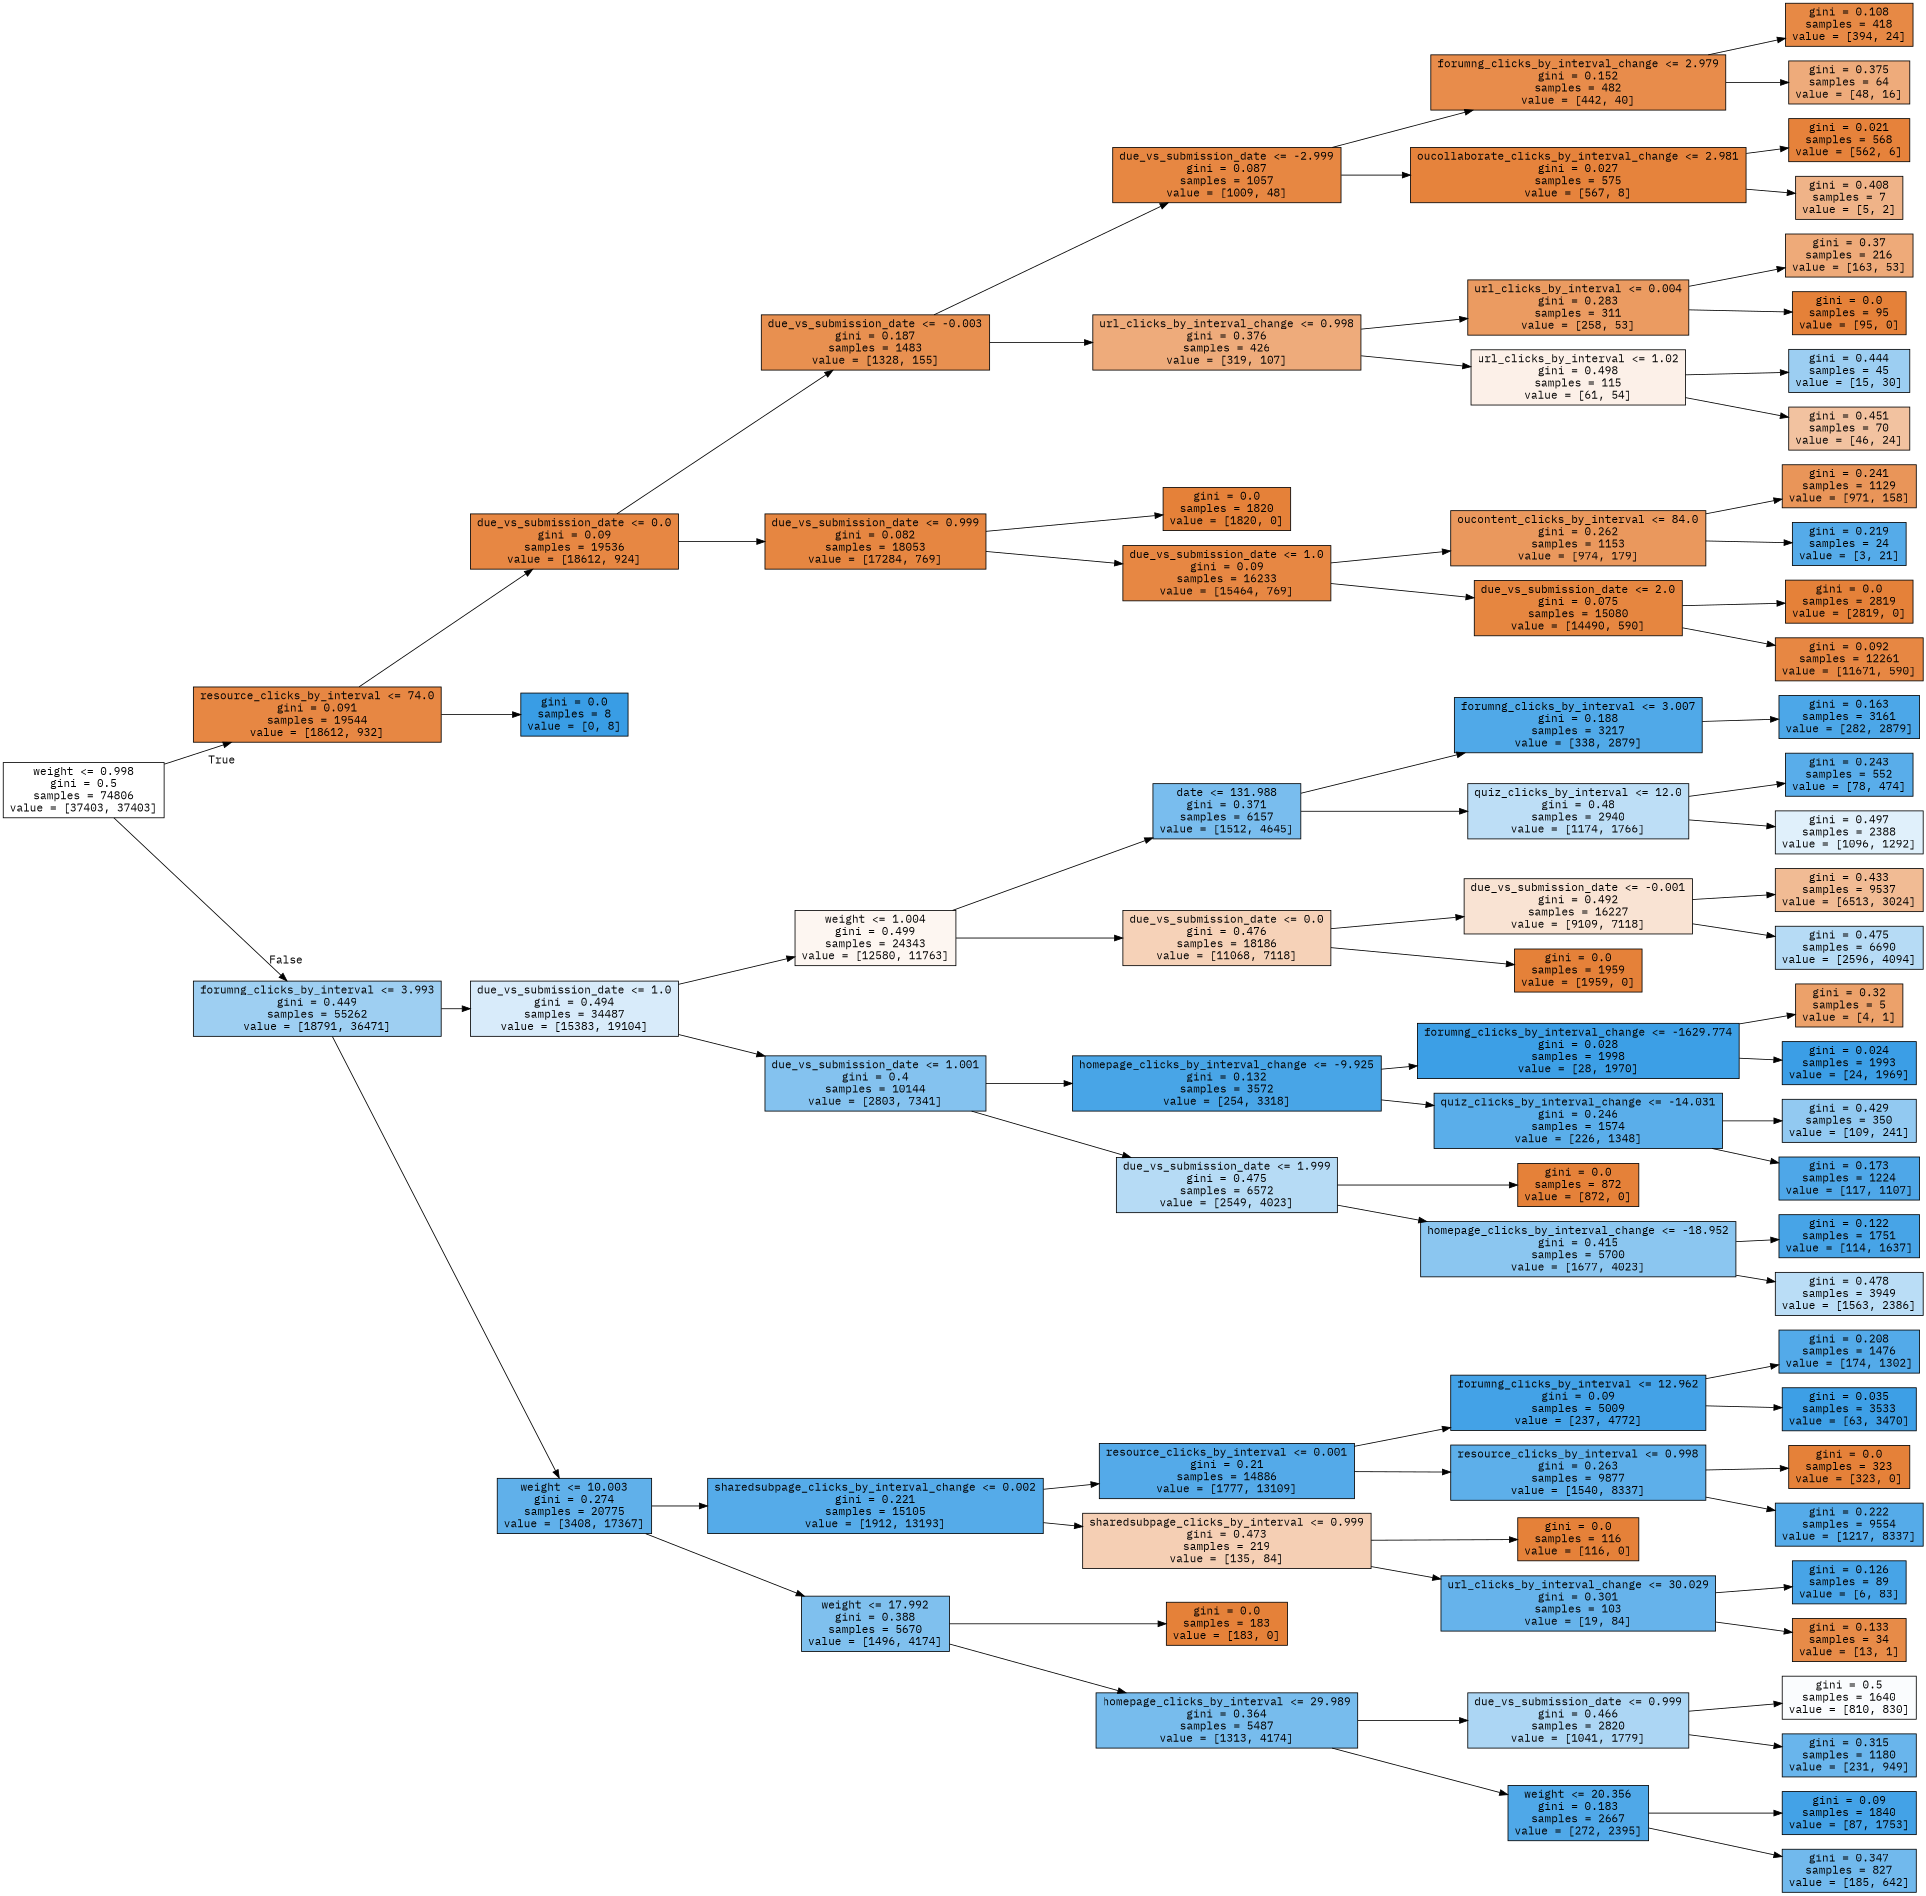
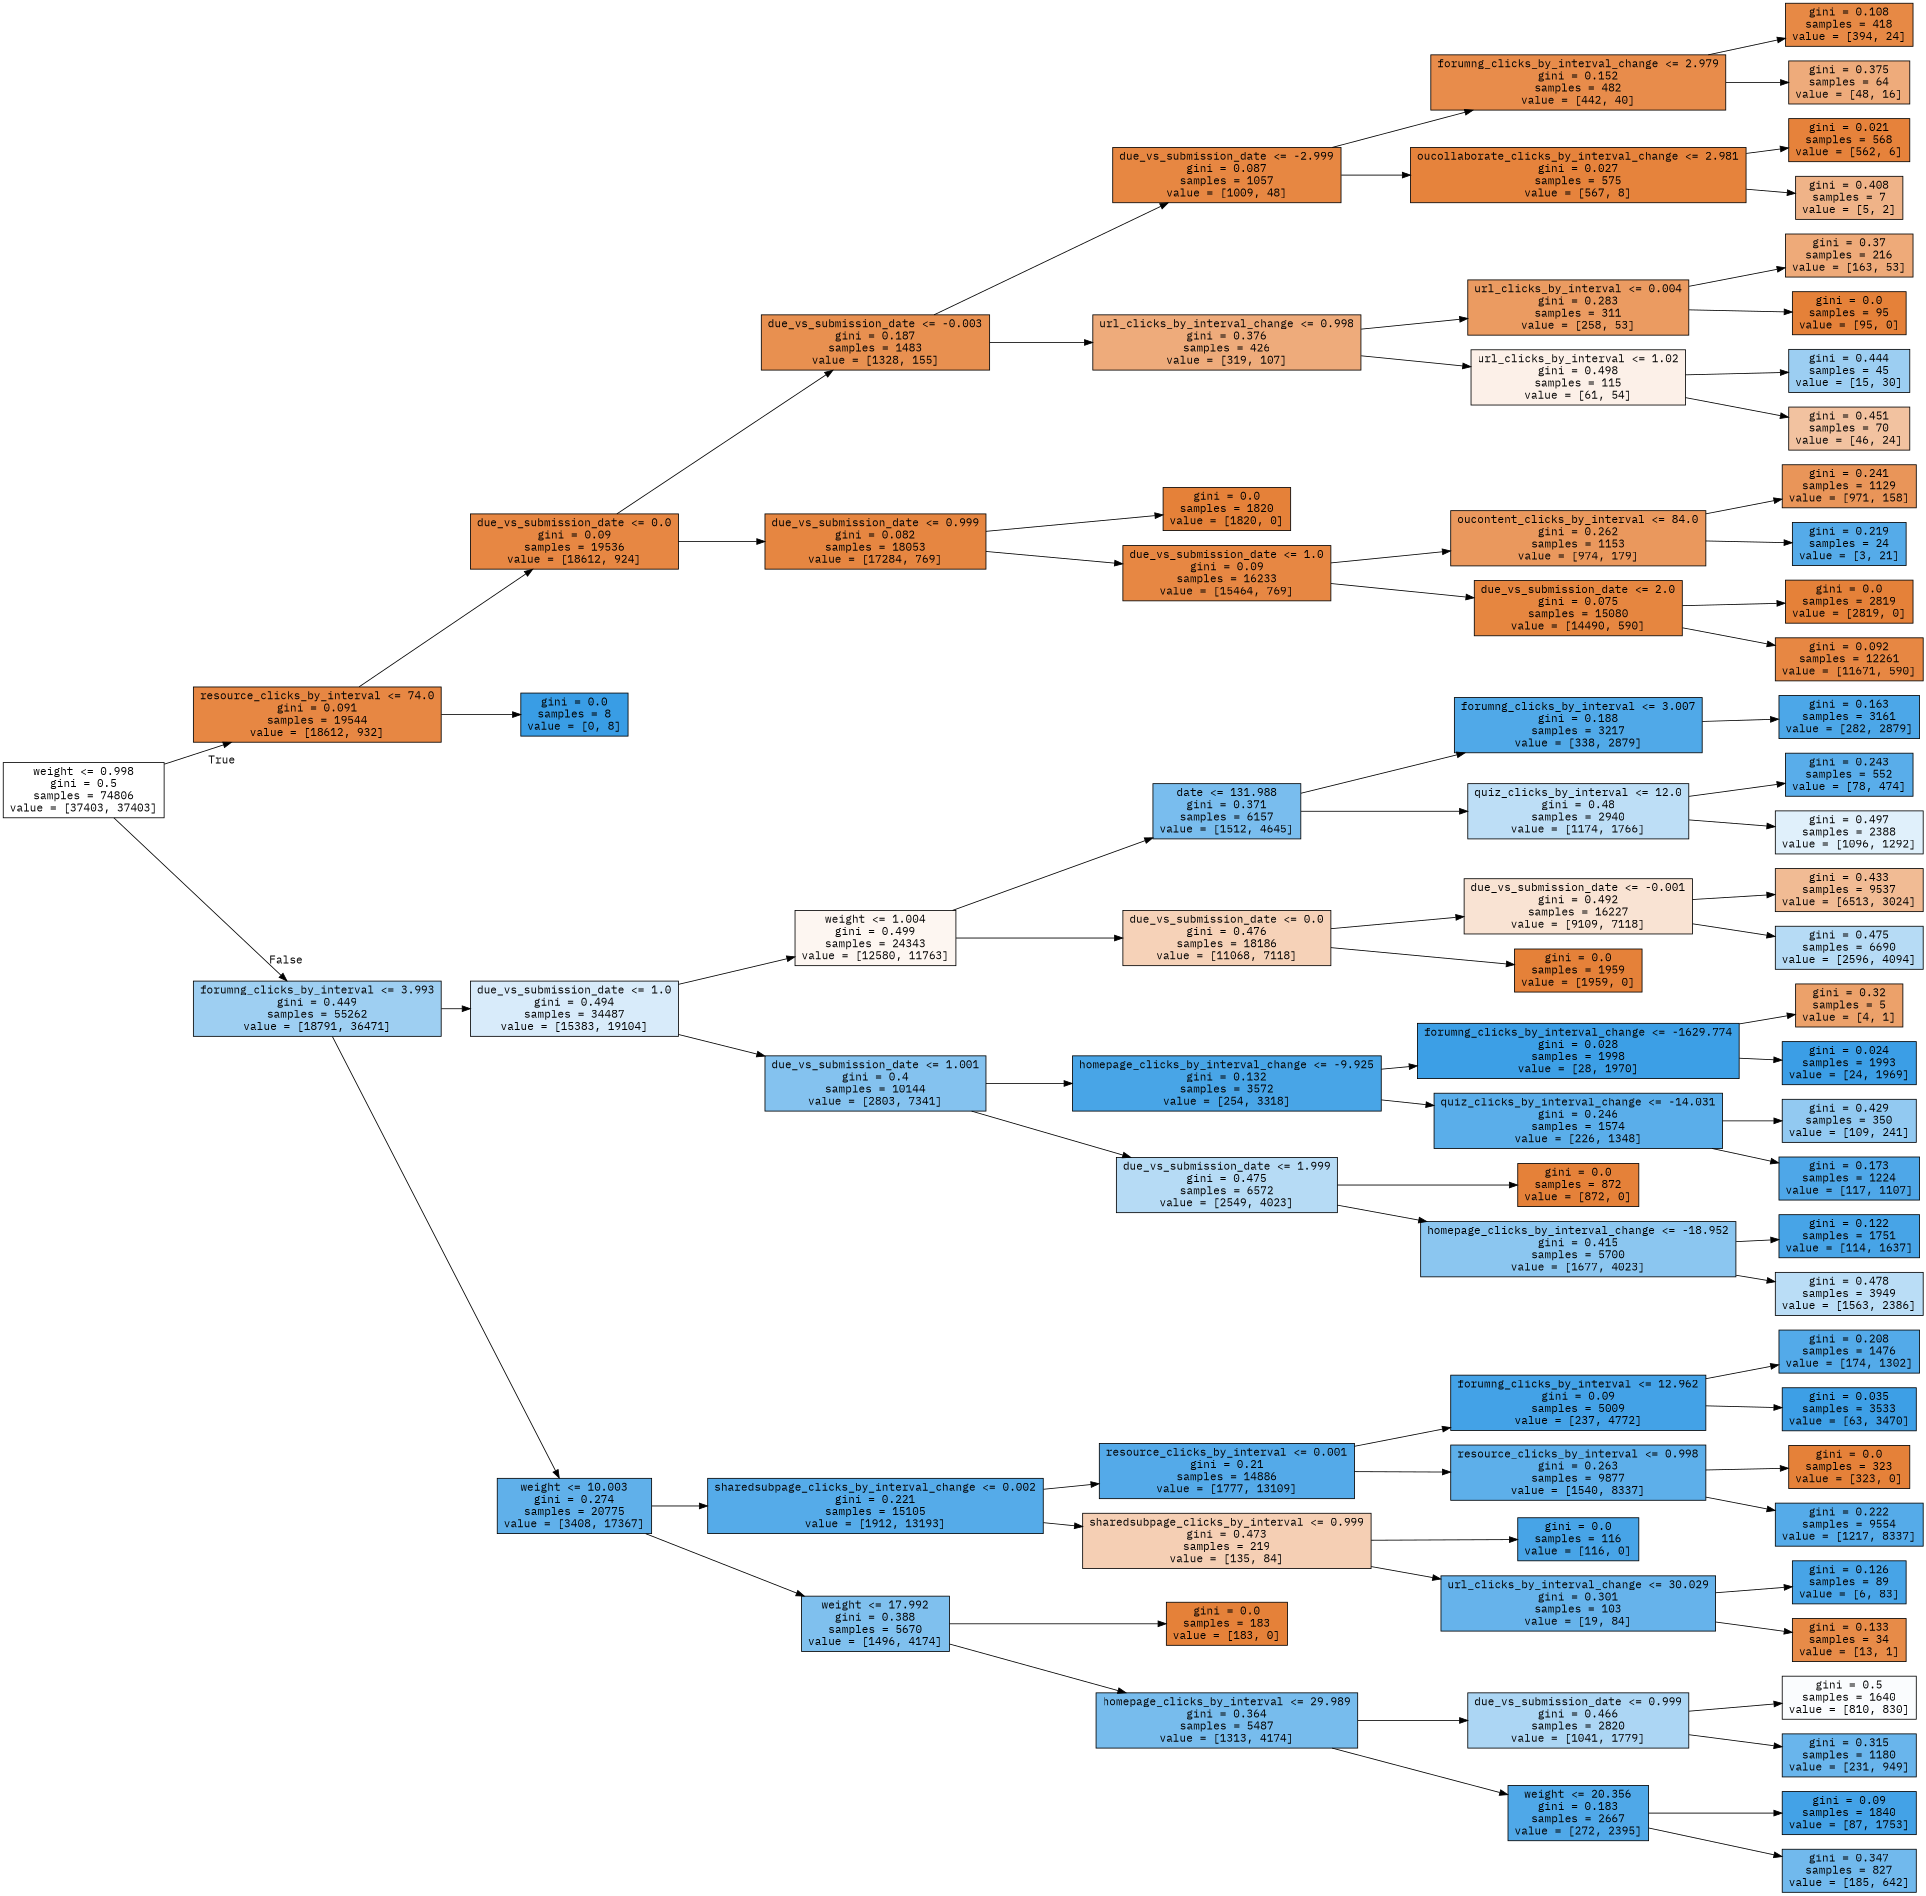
(1578, 1539) -> (1578, 1539)
